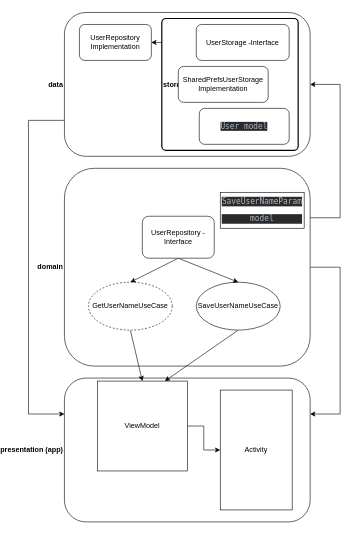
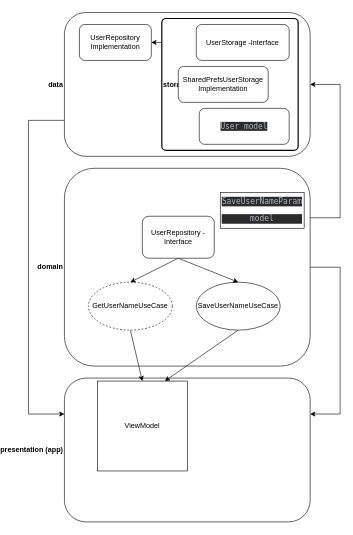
(203, 426) -> none
(257, 450) -> none
